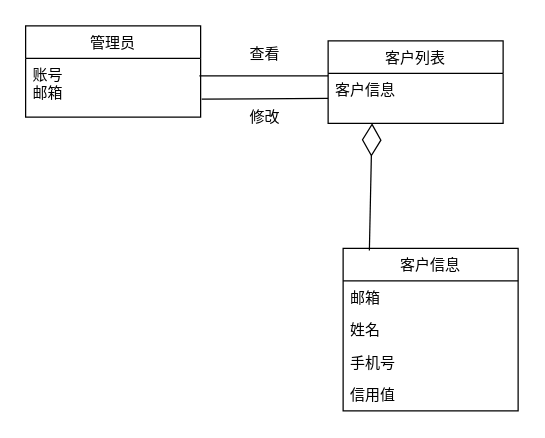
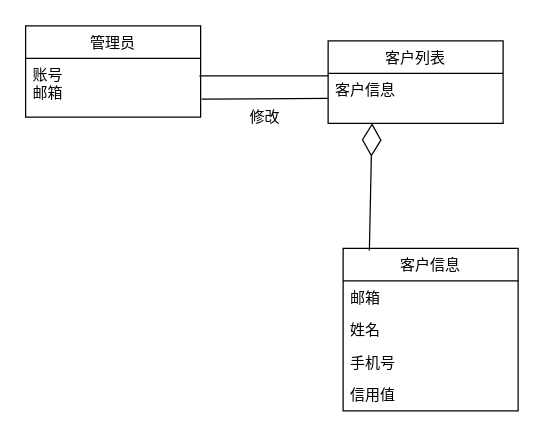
(264, 54) -> none
